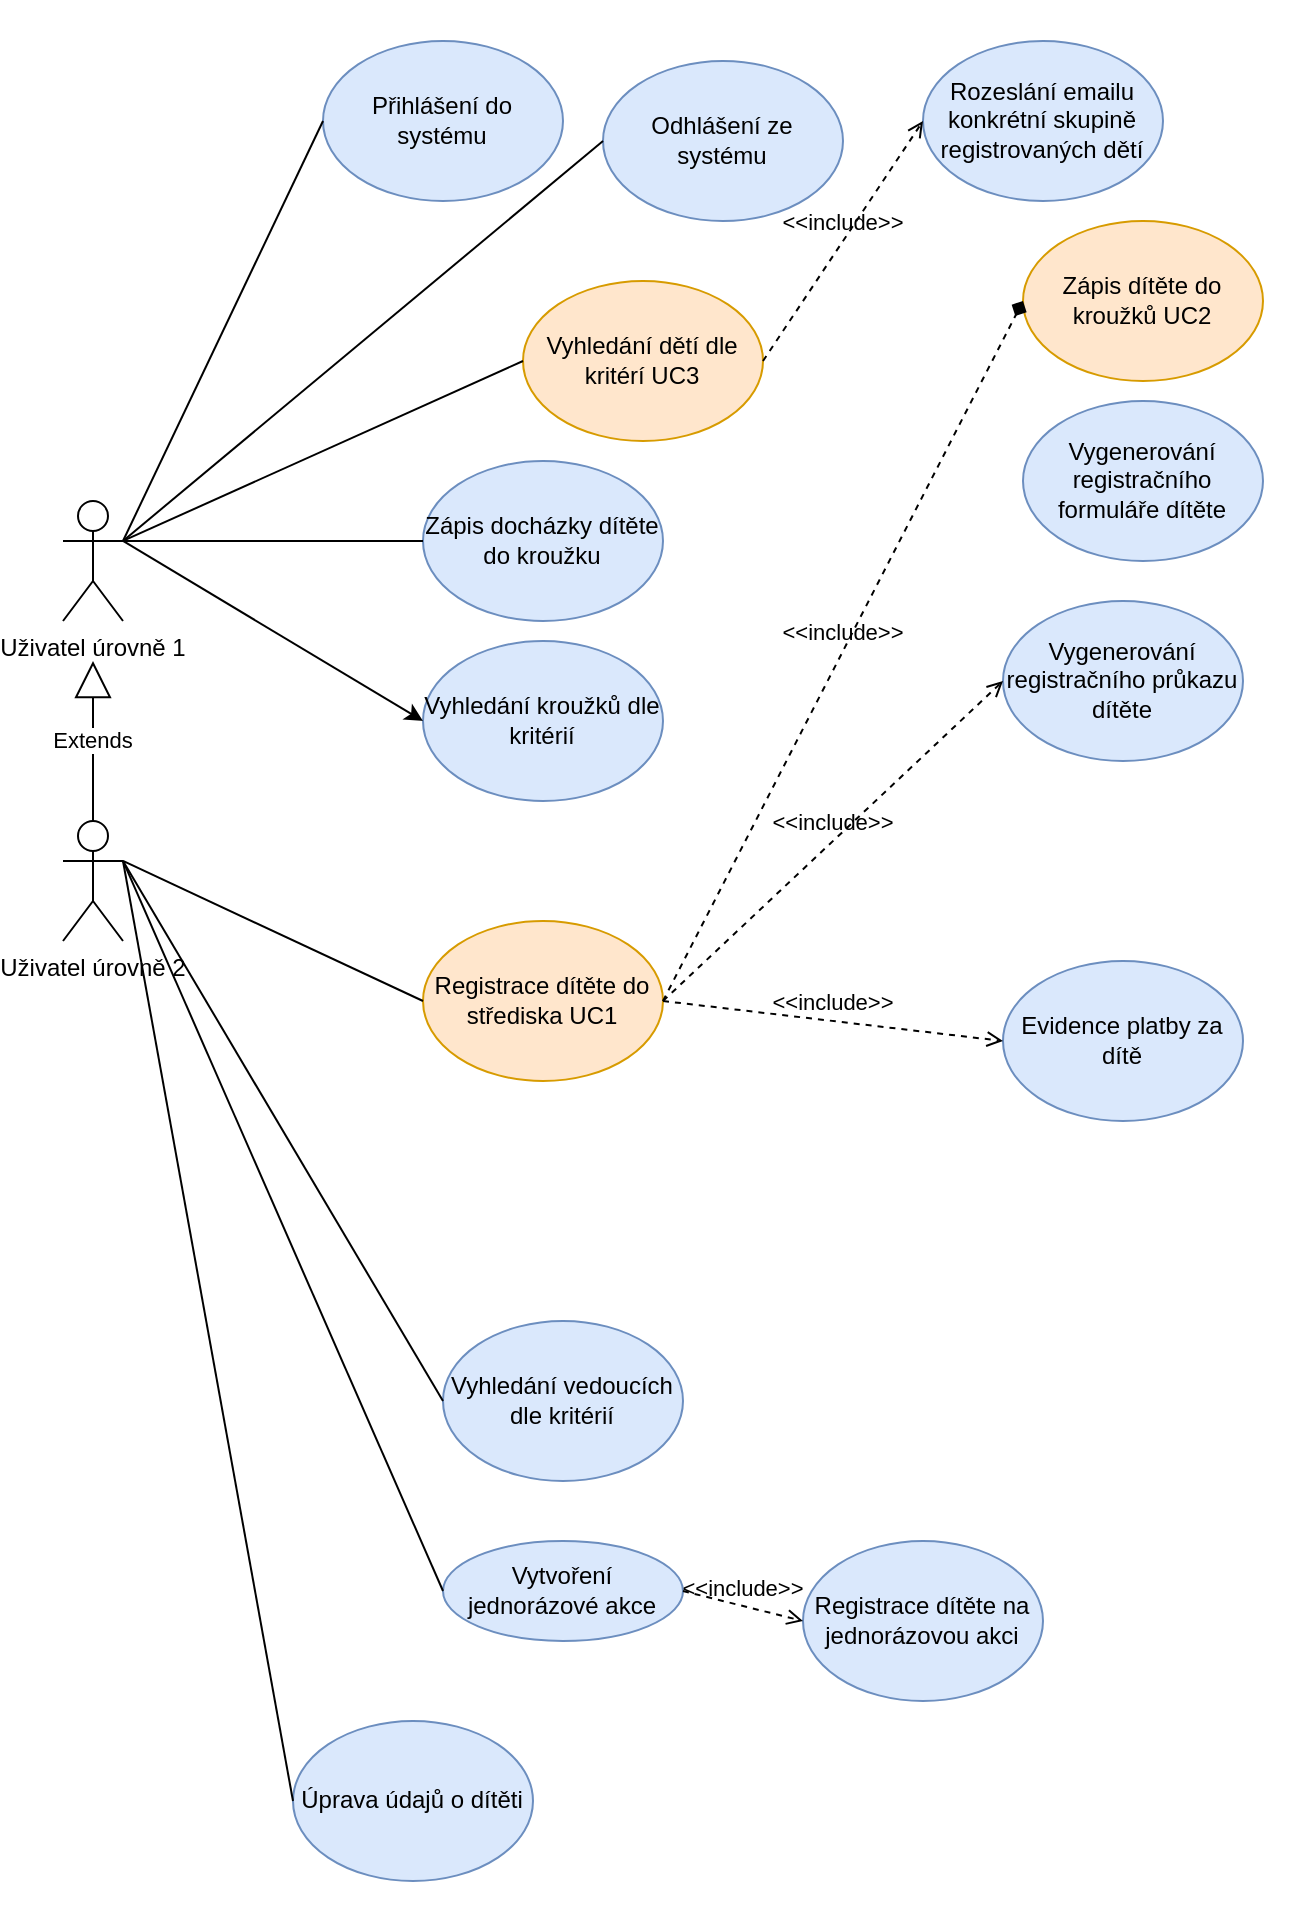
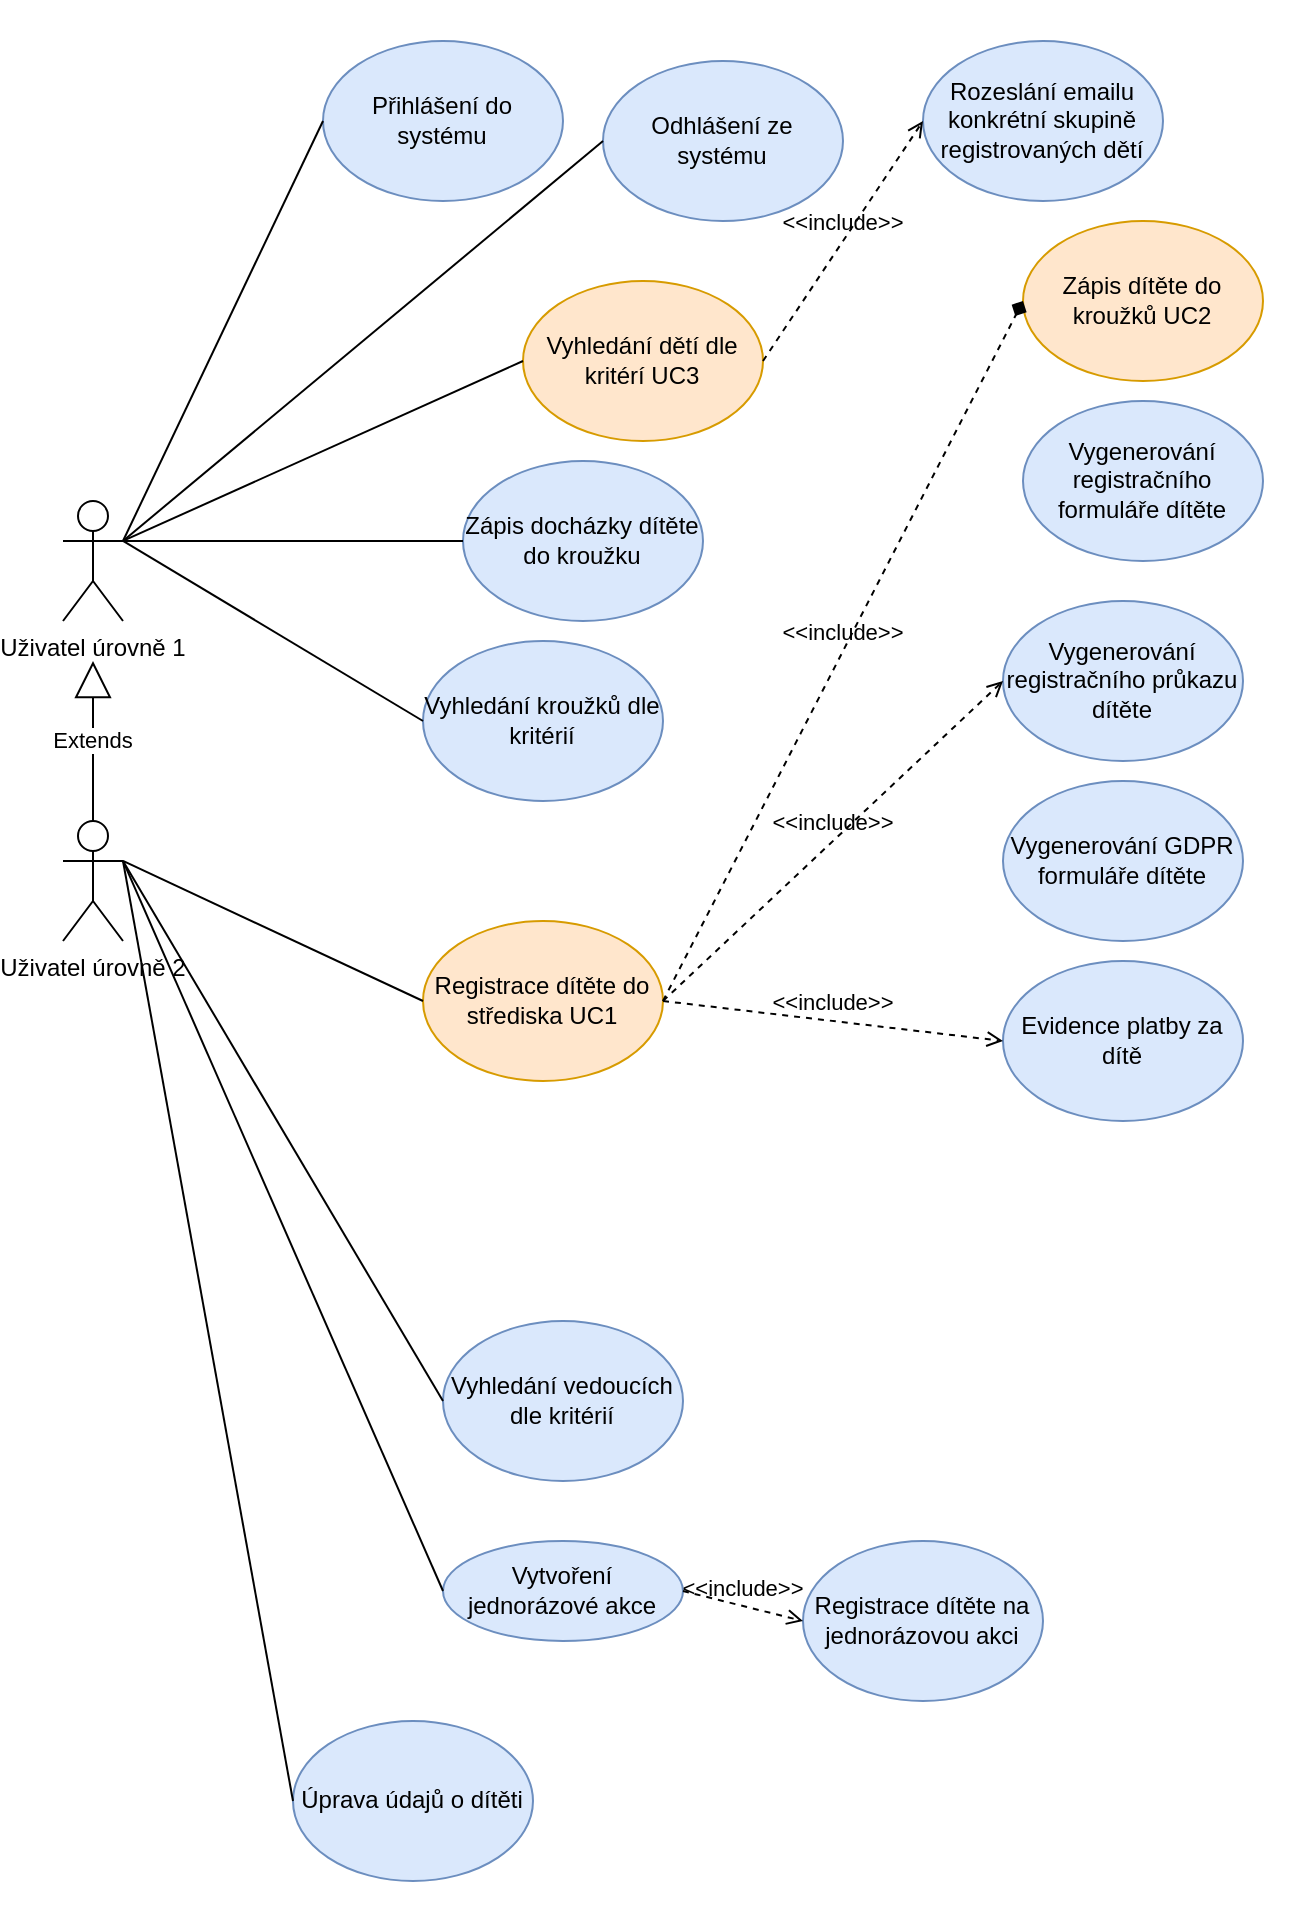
(543, 541) -> (583, 541)
(410, 713) -> (415, 716)
none -> (1123, 861)
